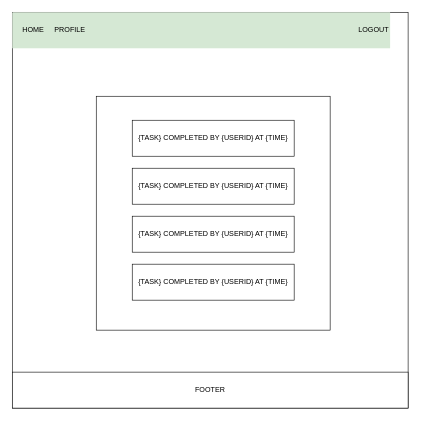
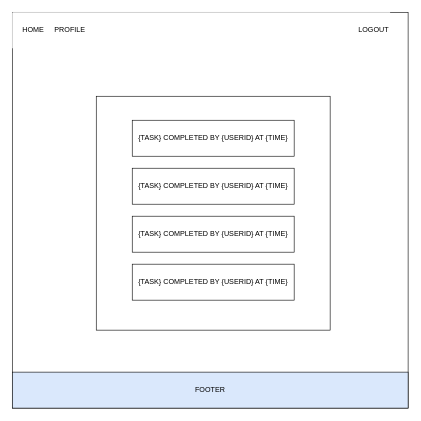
(201, 30) -> (201, 30)
(210, 390) -> (210, 390)
